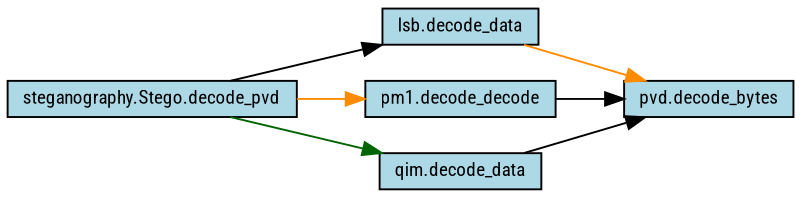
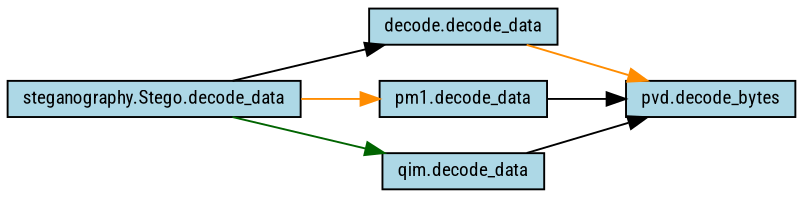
(460, 27) -> (463, 27)
(152, 99) -> (154, 99)
(460, 99) -> (463, 99)
